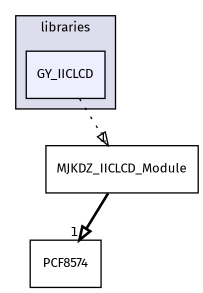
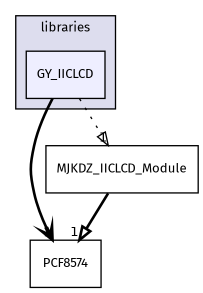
none -> (31, 163)
